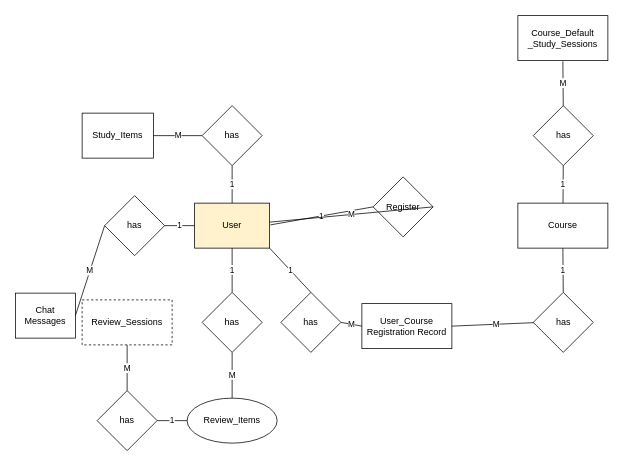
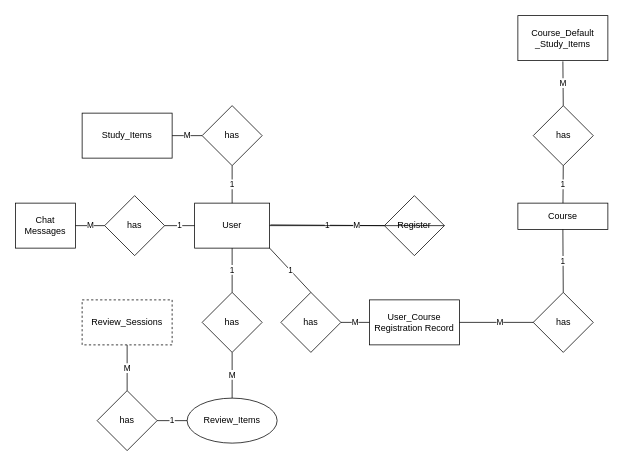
(563, 38) -> (563, 38)
(118, 135) -> (127, 135)
(403, 207) -> (414, 225)
(232, 225) -> (232, 225)
(563, 225) -> (563, 216)
(45, 315) -> (45, 225)
(407, 326) -> (414, 322)
